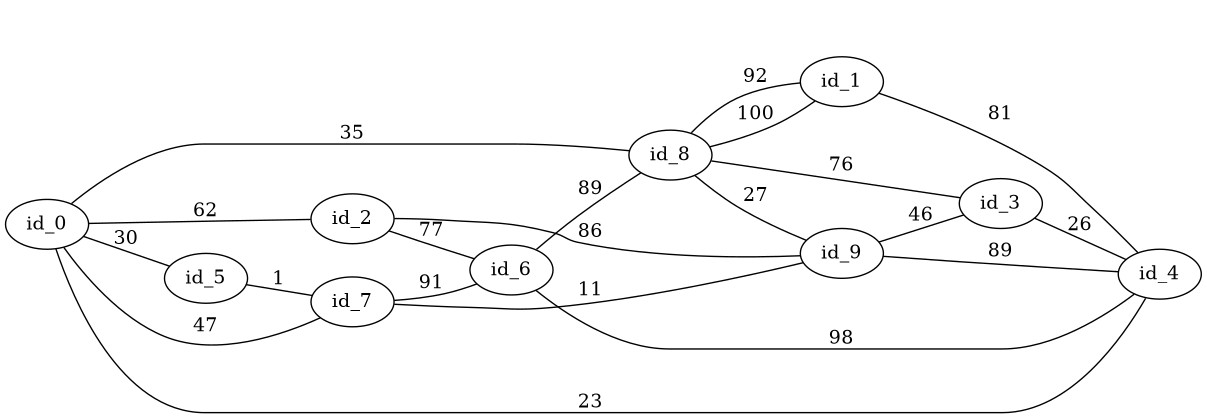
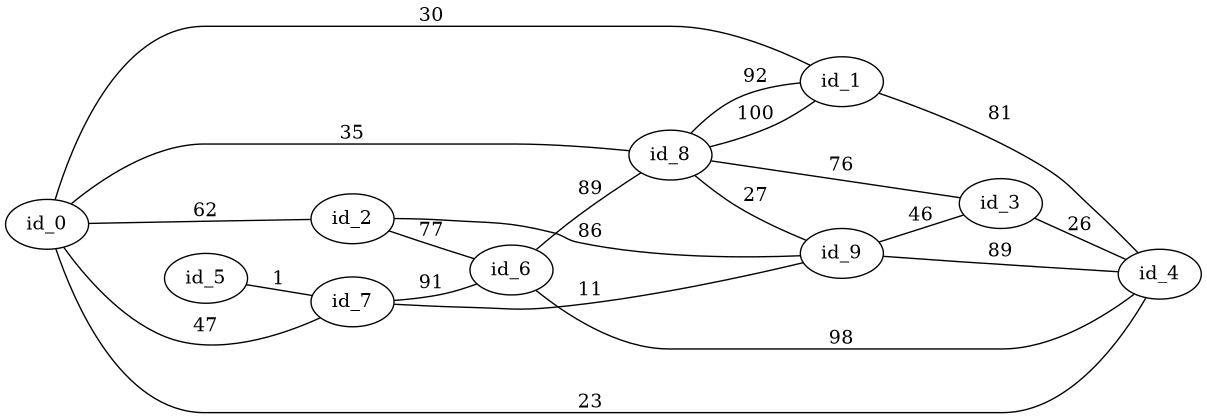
(127, 251) -> (389, 26)
